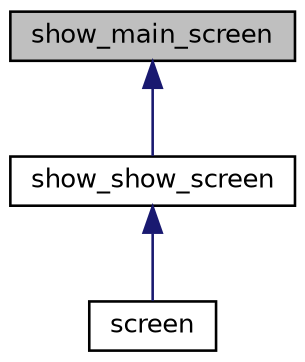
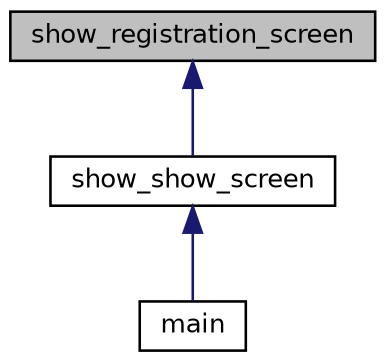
(153, 36) -> (193, 36)
(153, 326) -> (193, 326)
